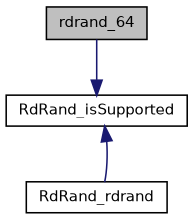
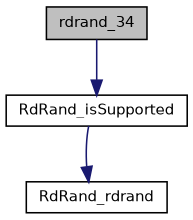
(97, 23) -> (97, 23)
(107, 162) -> (86, 146)
